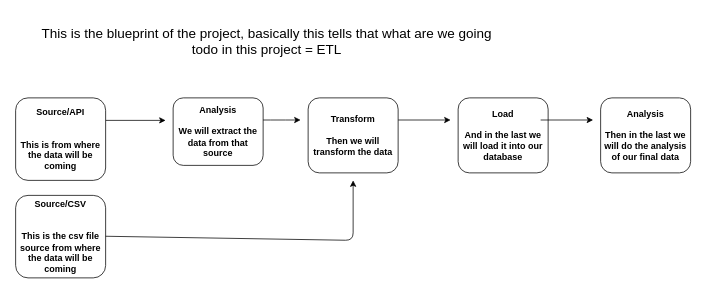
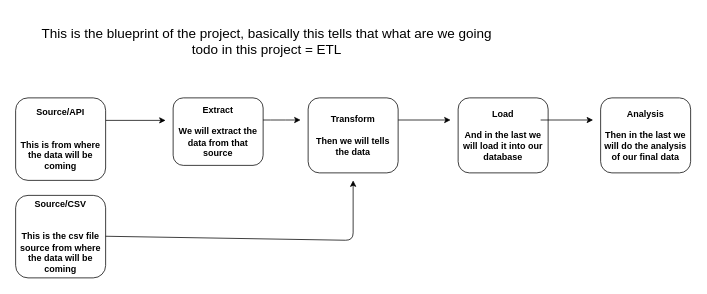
(218, 132) -> (218, 132)
(353, 135) -> (353, 135)
